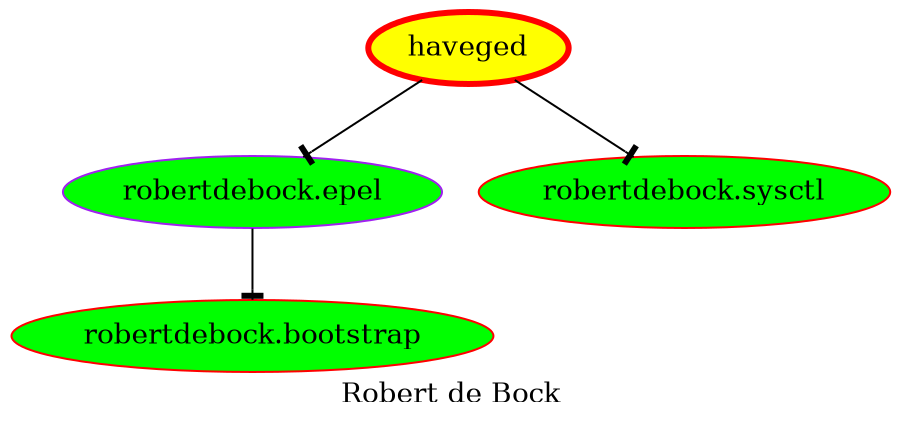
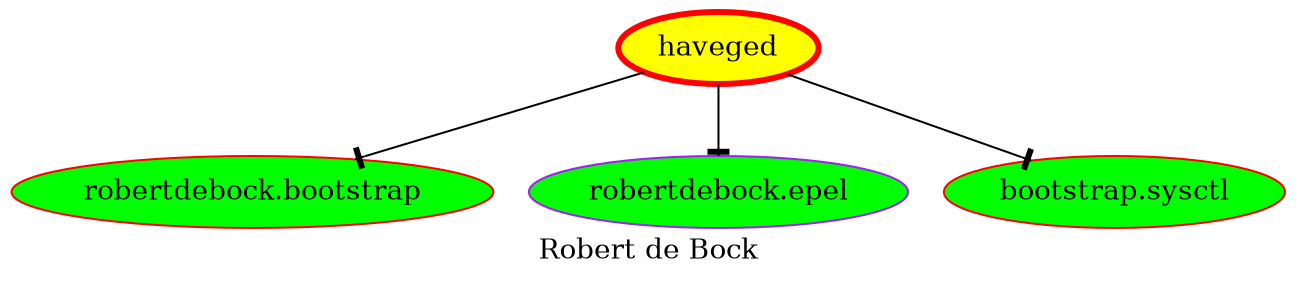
(684, 192) -> (1114, 192)
(252, 259) -> (505, 114)
